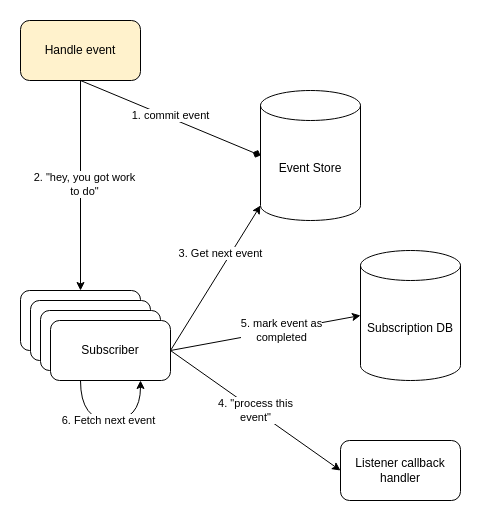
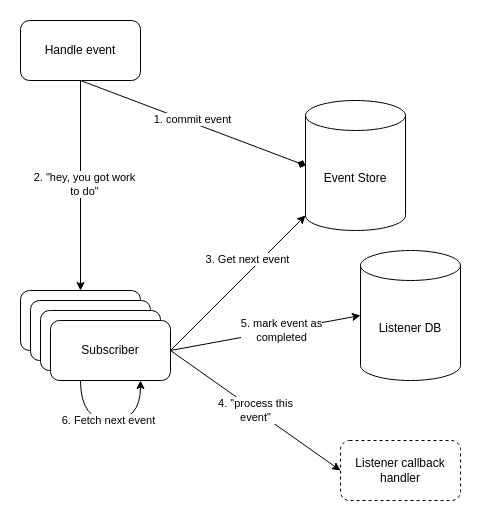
(81, 51) -> (81, 51)
(311, 156) -> (356, 166)
(411, 329) -> (411, 329)
(401, 471) -> (401, 471)
